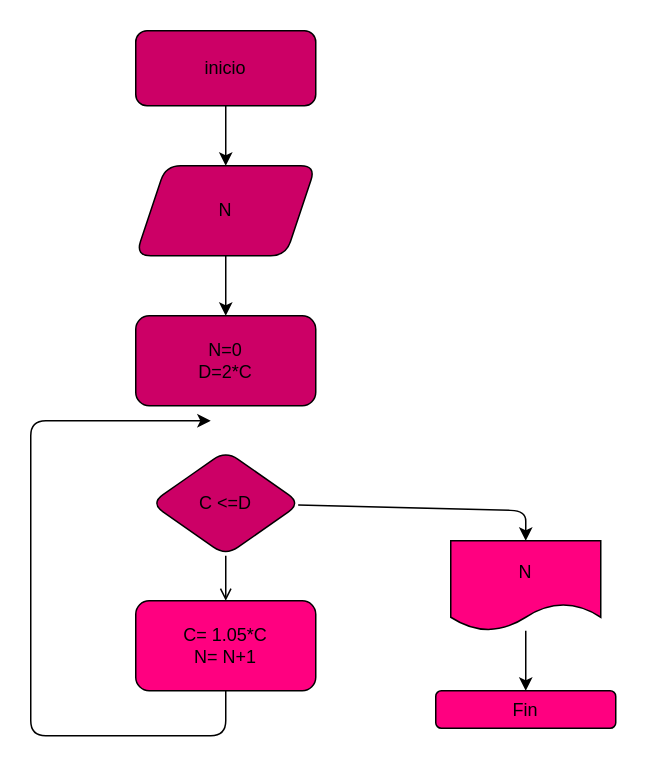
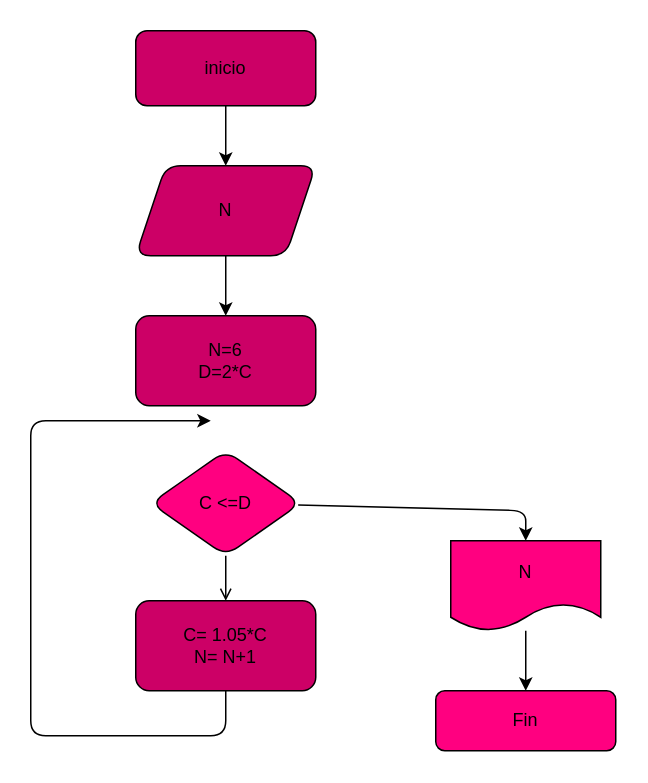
(226, 361) -> (226, 361)
(226, 503) -> (226, 503)
(226, 646) -> (226, 646)
(526, 710) -> (526, 721)
